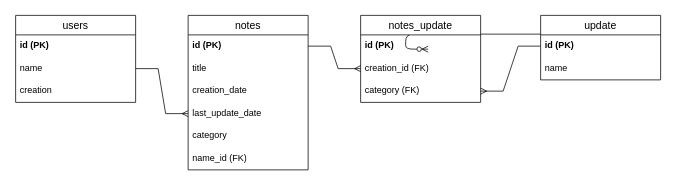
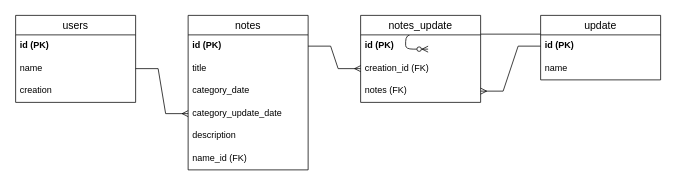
(224, 90) -> (225, 90)
(396, 90) -> (389, 90)
(231, 113) -> (242, 113)
(212, 135) -> (217, 135)
